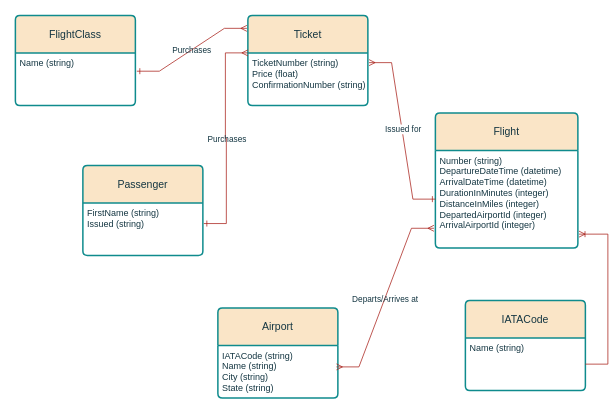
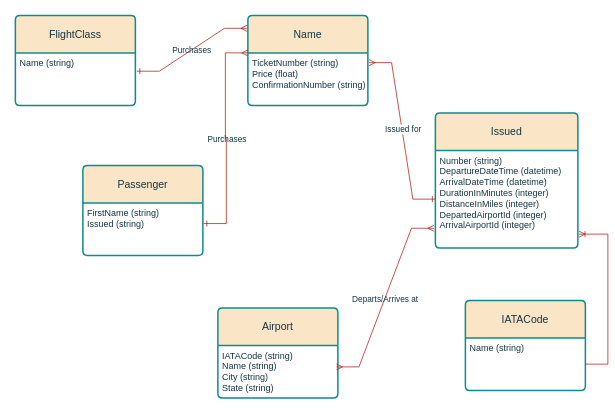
(308, 34) -> (308, 34)
(507, 132) -> (507, 132)
